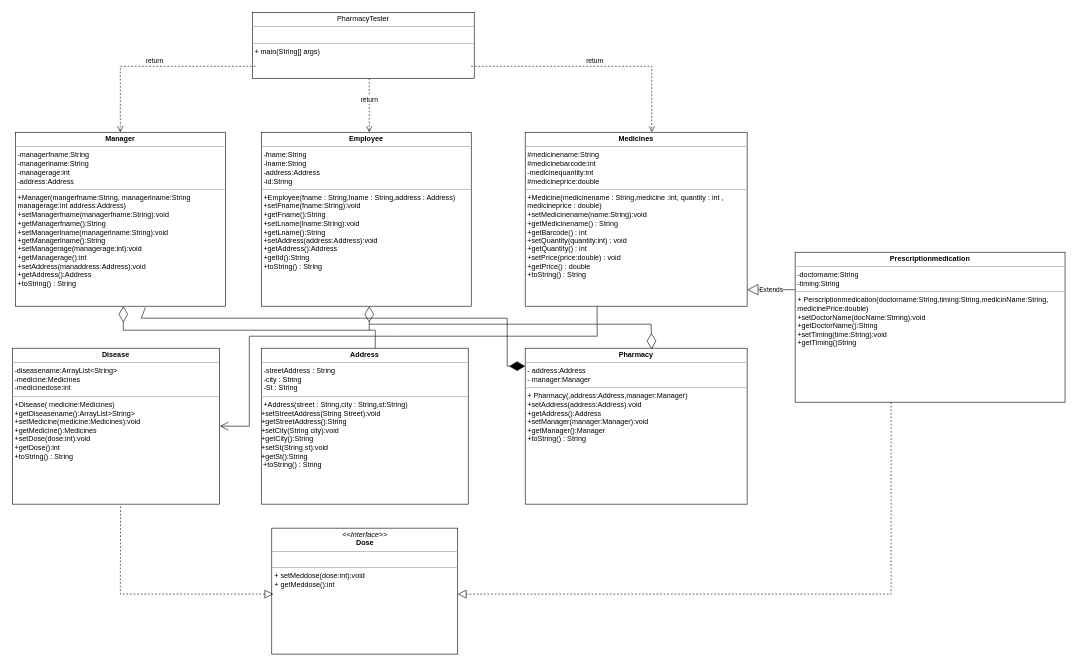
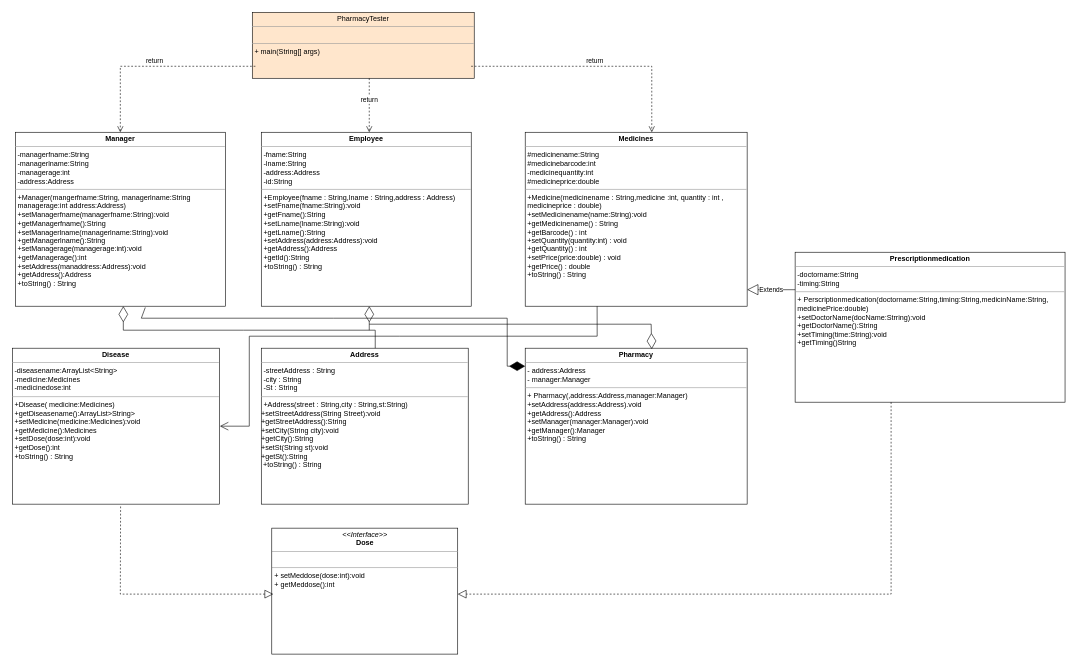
(363, 45) -> (363, 45)
